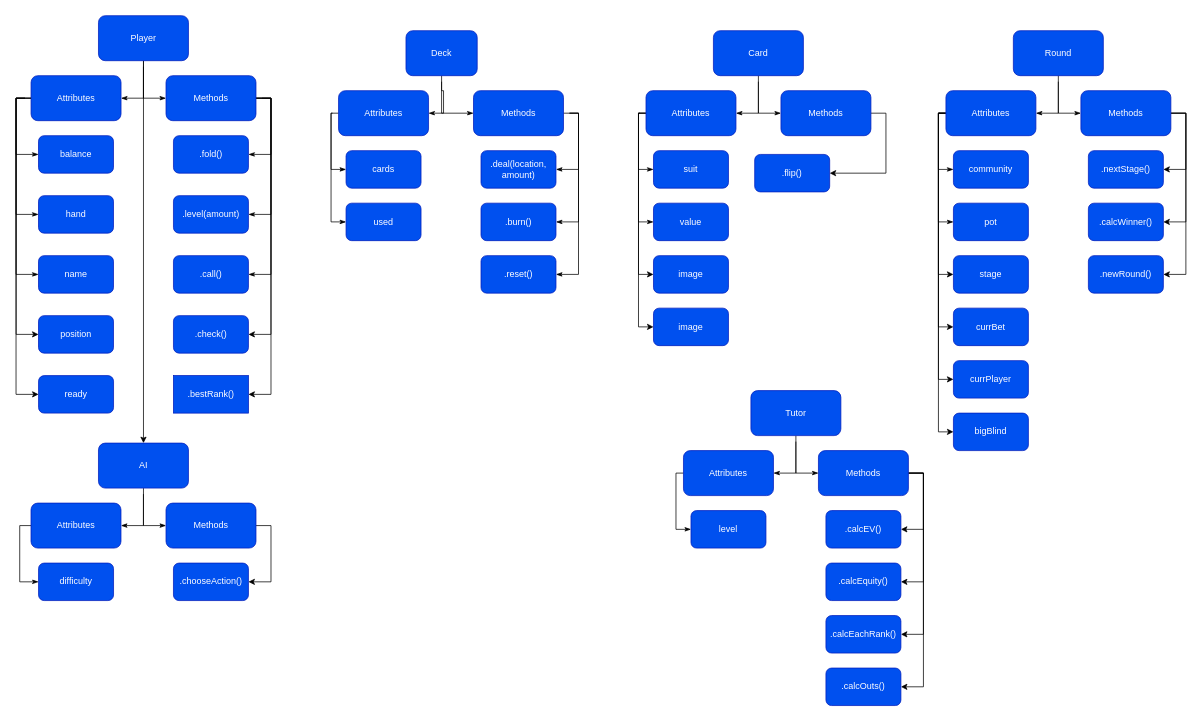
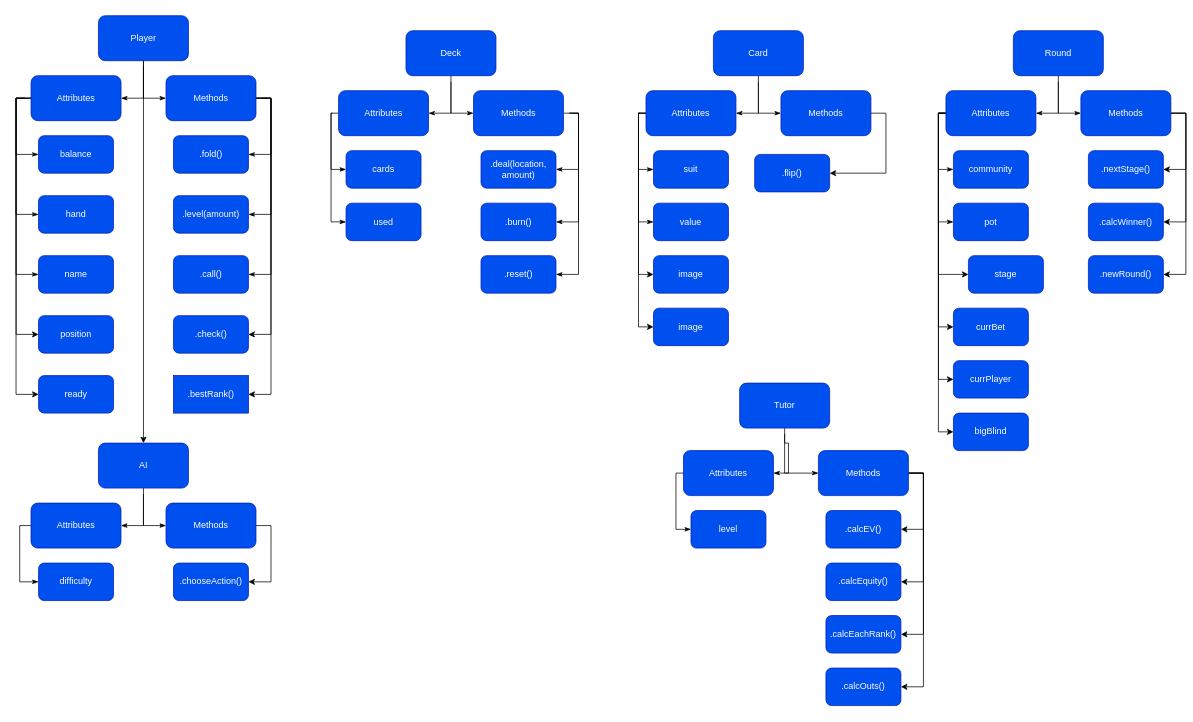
(442, 53) -> (451, 53)
(991, 274) -> (1006, 274)
(796, 413) -> (785, 405)
